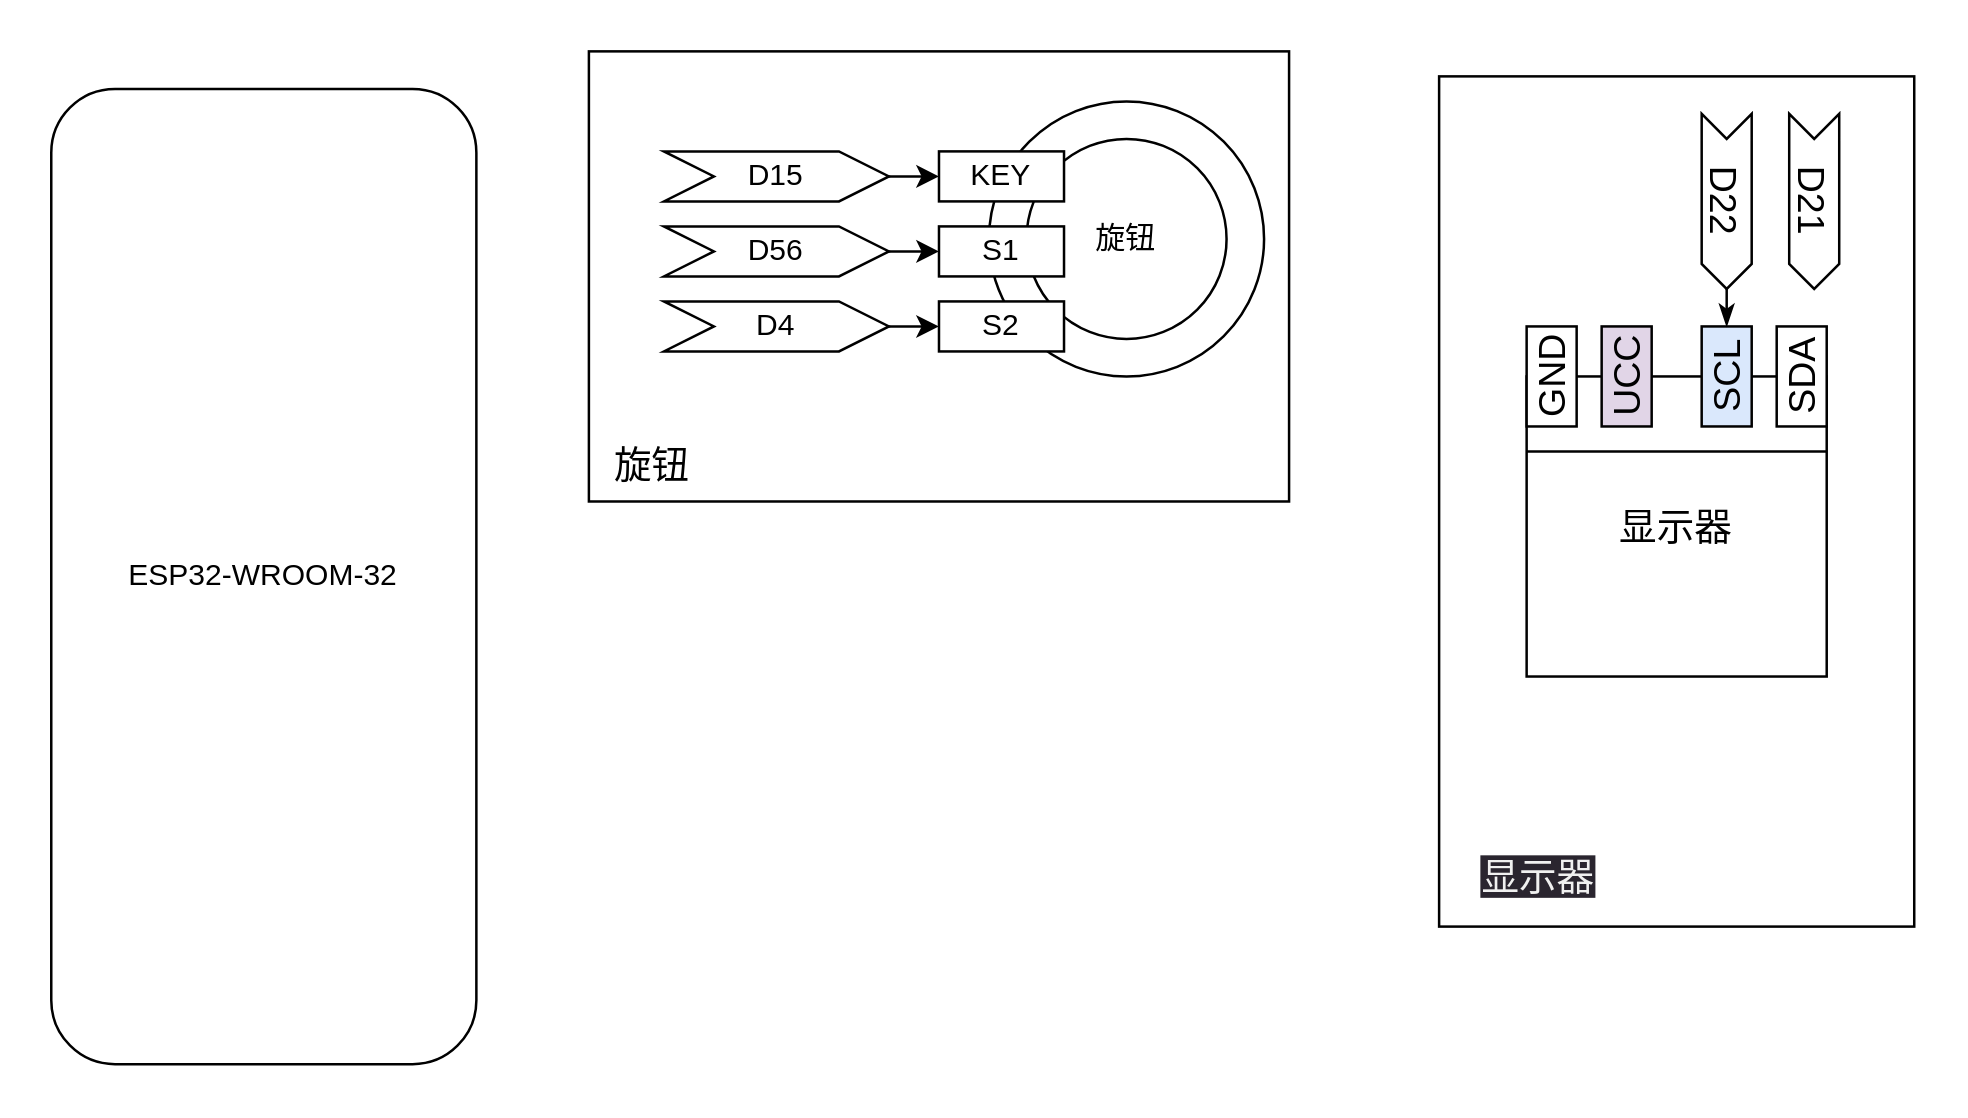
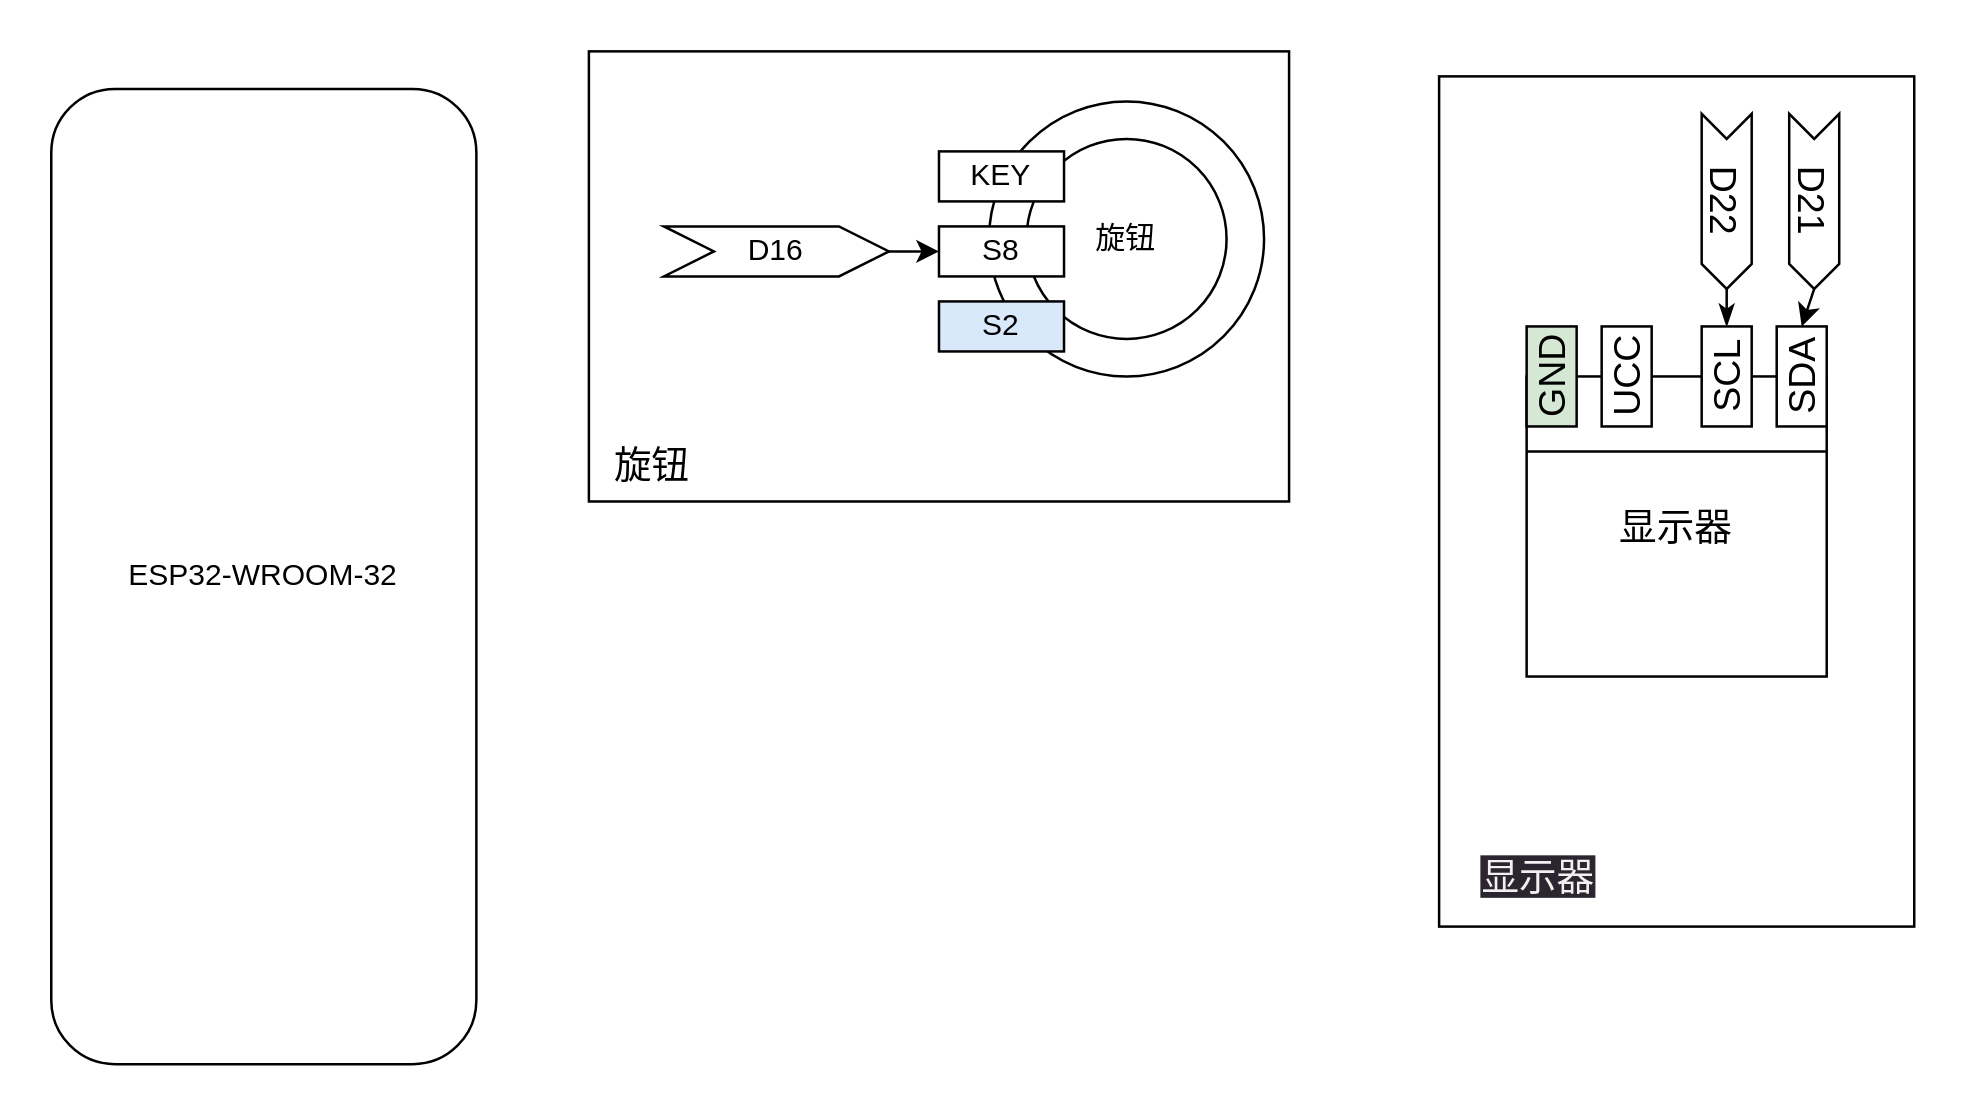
(776, 176) -> none
(906, 176) -> none
(776, 251) -> (776, 251)
(1001, 251) -> (1001, 251)
none -> (1810, 299)
(776, 326) -> none
(906, 326) -> none
(1001, 326) -> (1001, 326)
(1551, 376) -> (1551, 376)
(1626, 376) -> (1626, 376)
(1726, 376) -> (1726, 376)
